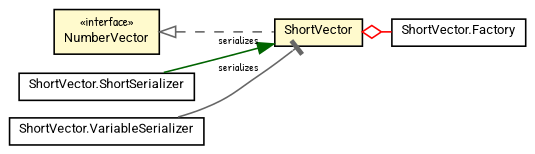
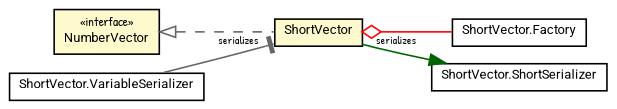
(211, 61) -> (396, 52)
